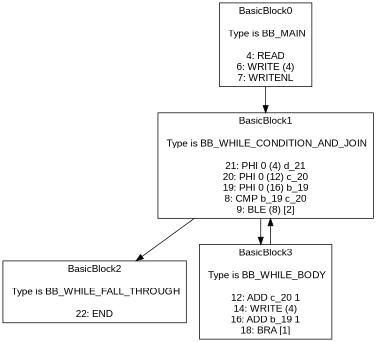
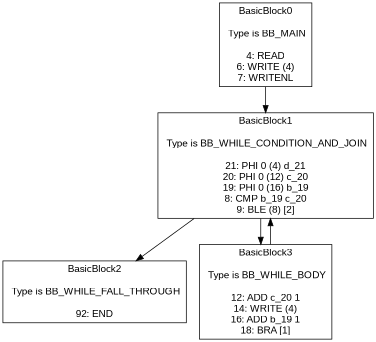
(95, 292) -> (95, 292)
